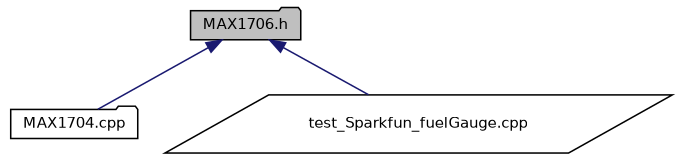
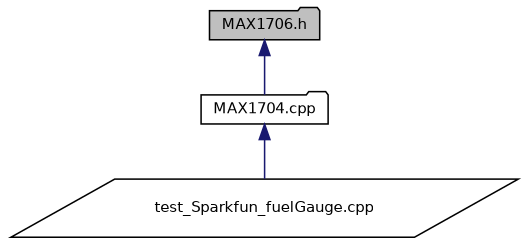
(326, 71) -> (265, 159)
